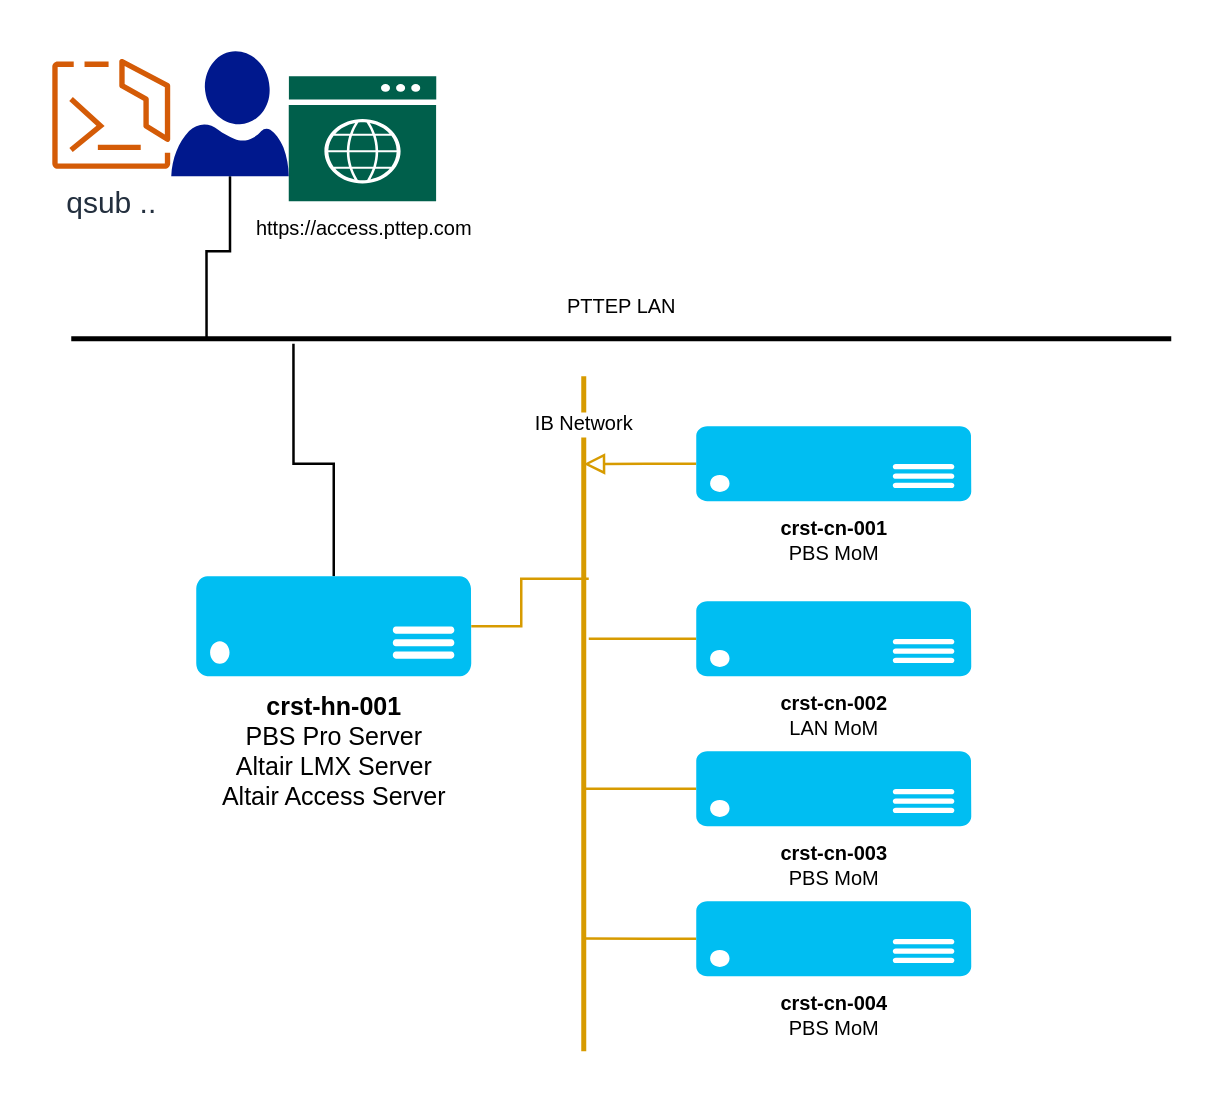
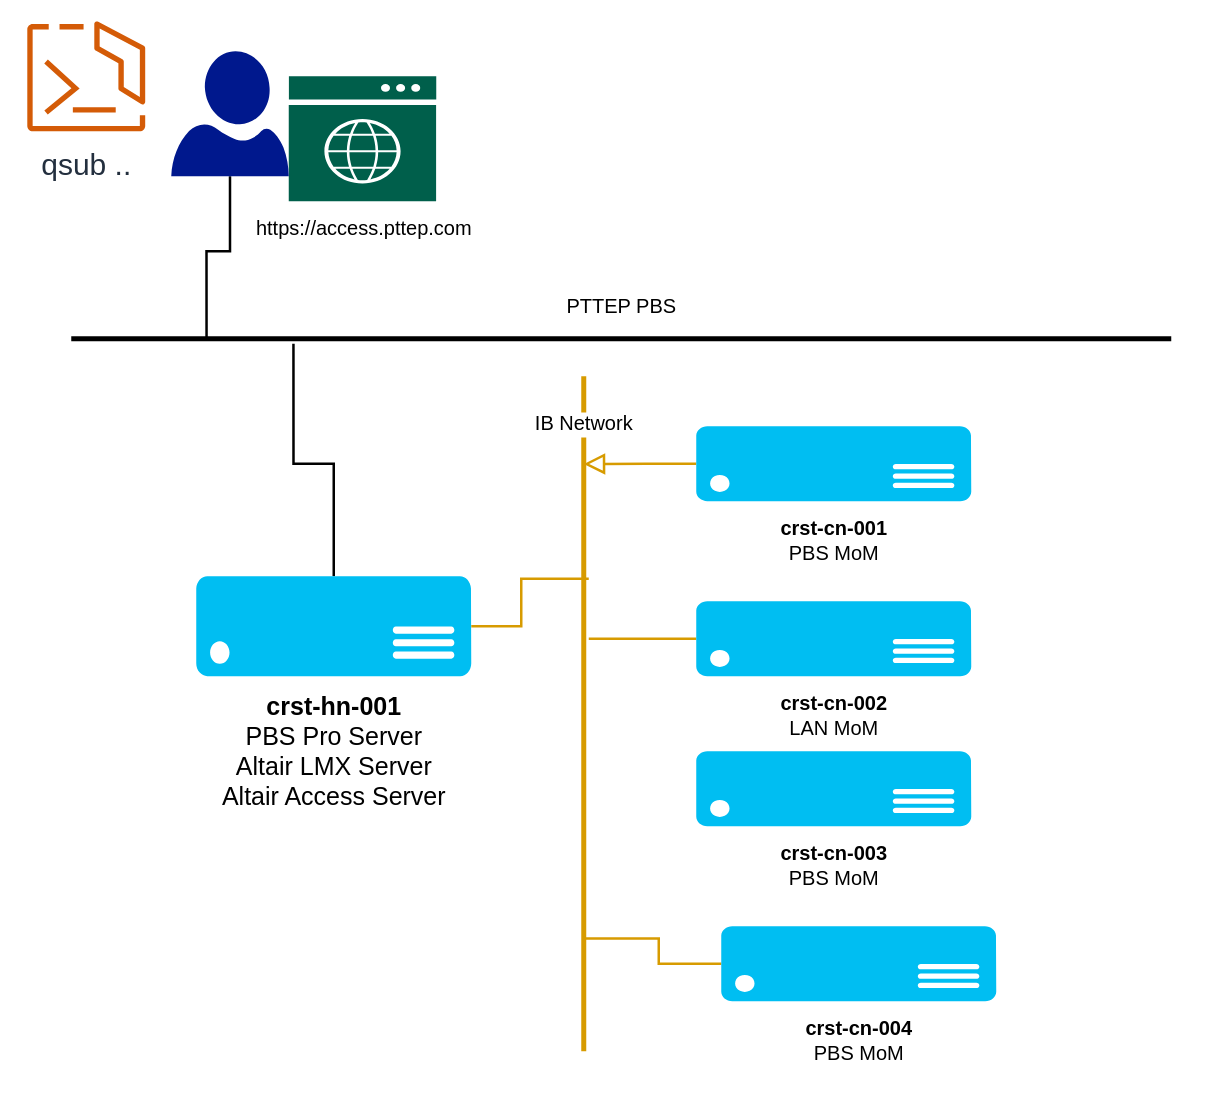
(111, 114) -> (86, 76)
(623, 307) -> (623, 307)
(640, 789) -> none
(834, 939) -> (859, 964)
